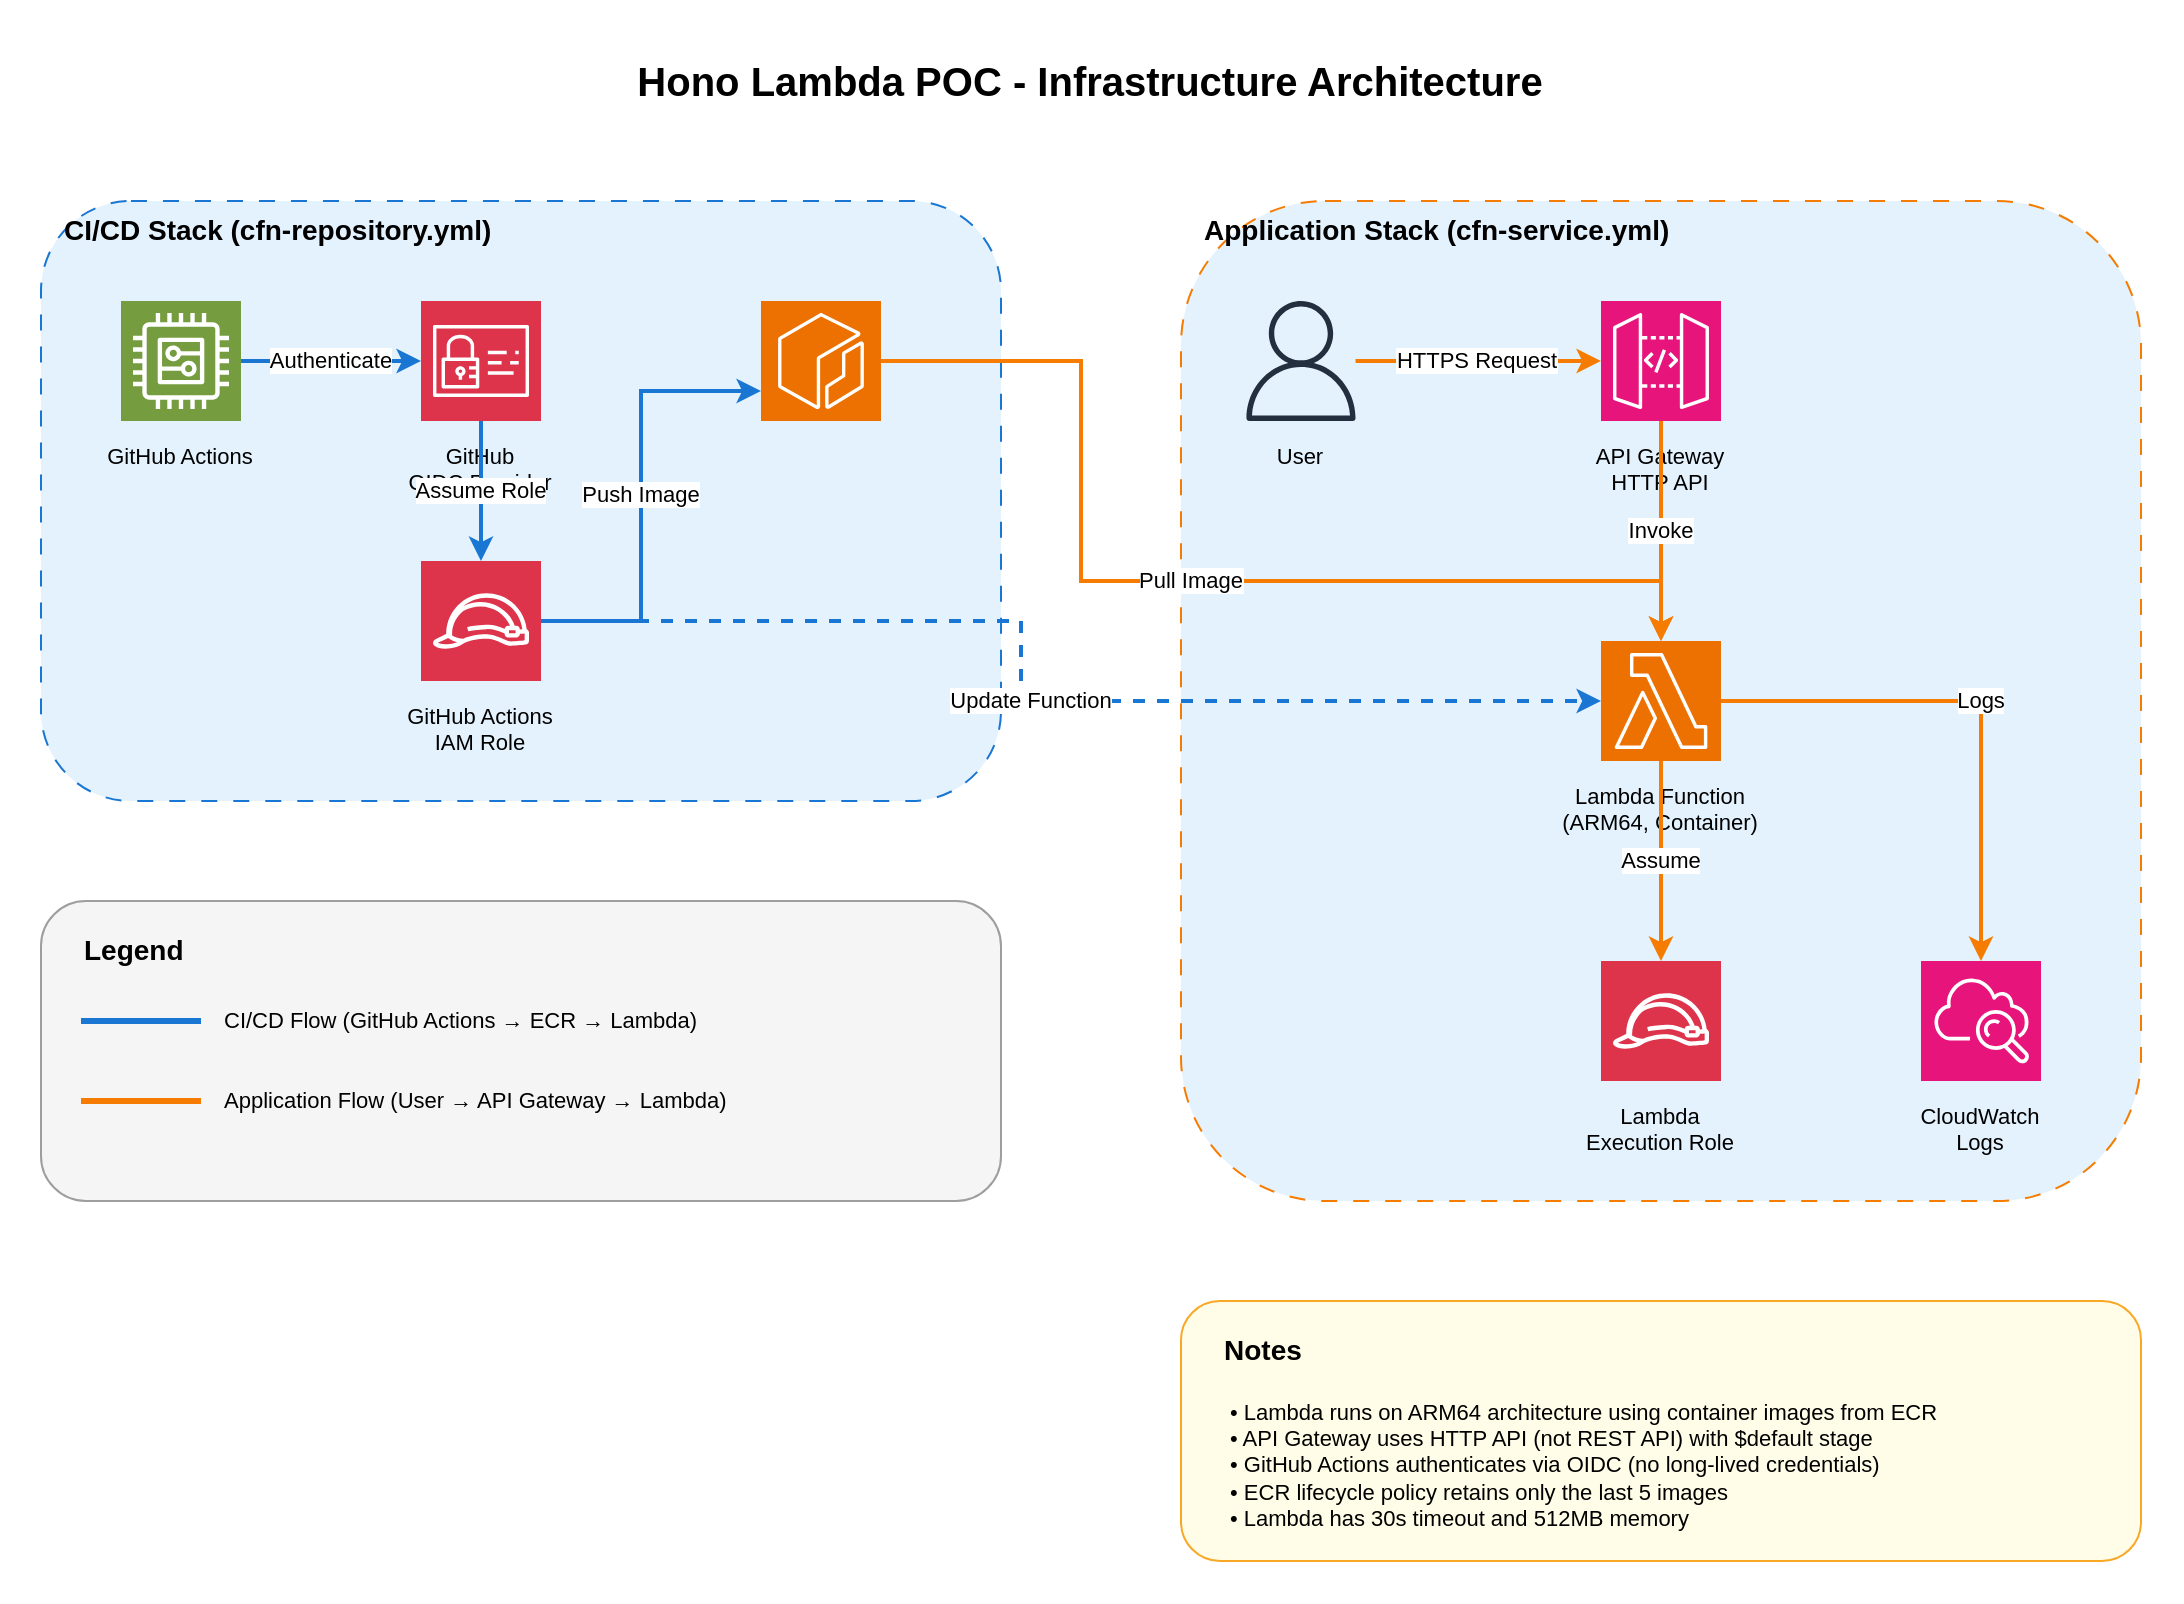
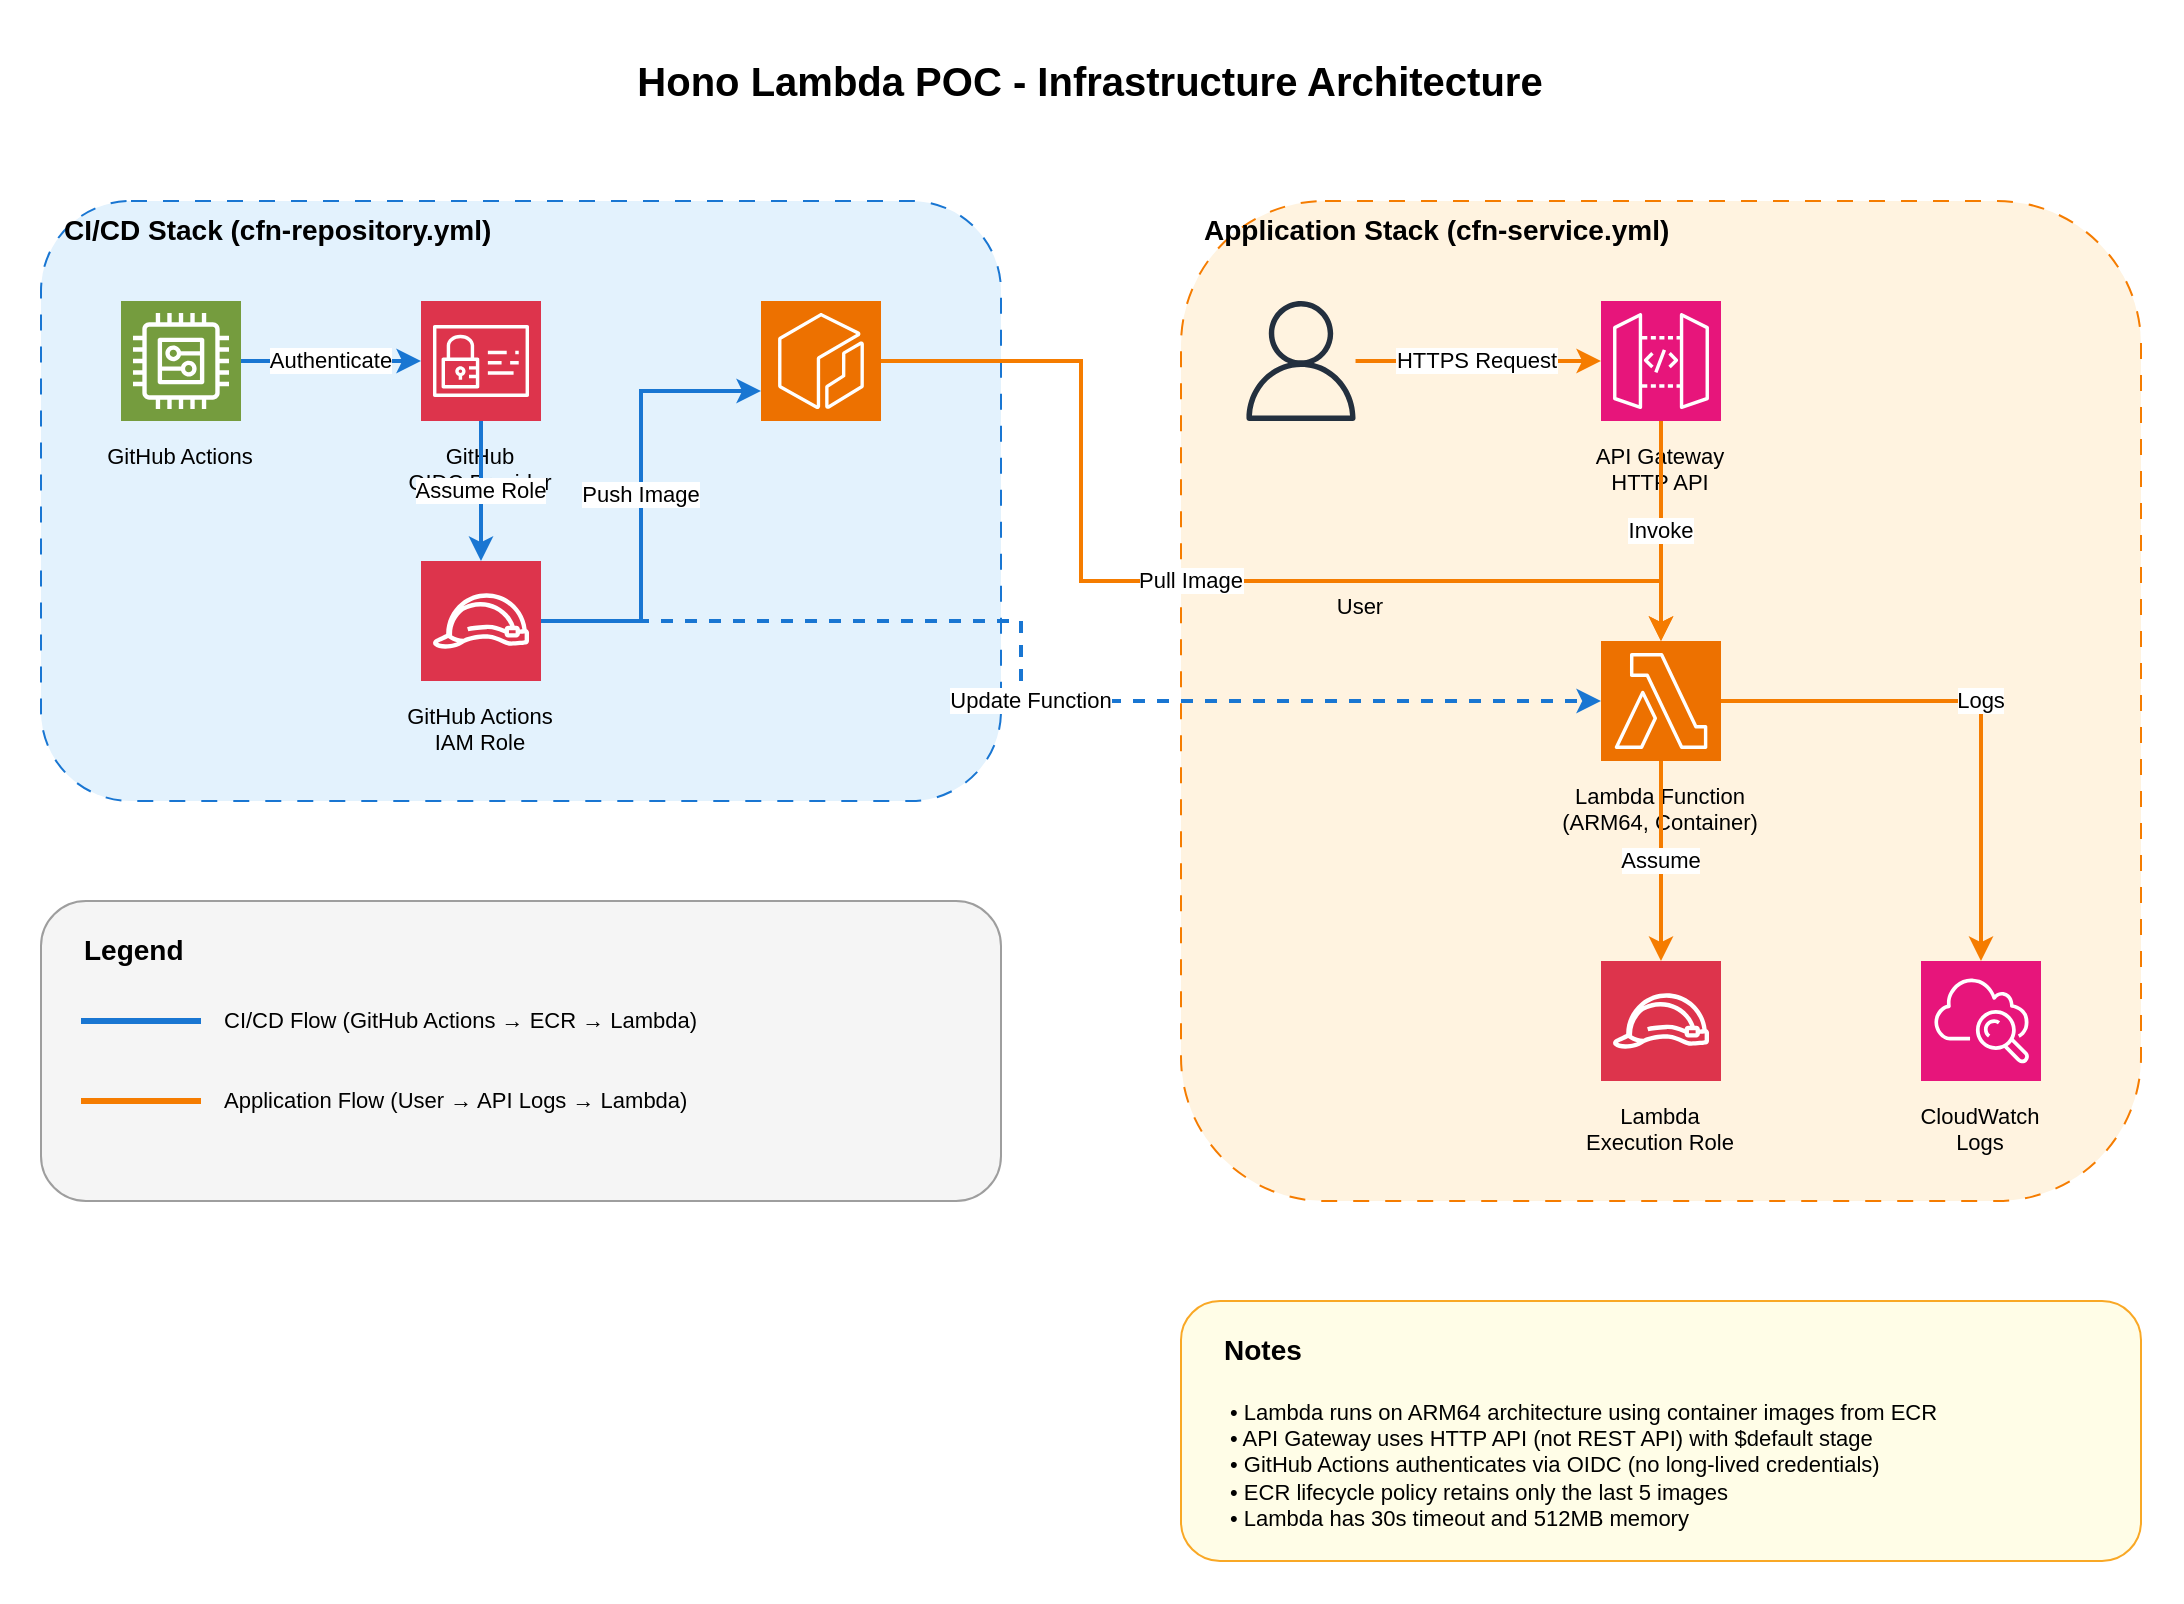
(1450, 232) -> (1450, 232)
(1301, 451) -> (1361, 601)
(477, 1101) -> (458, 1101)
